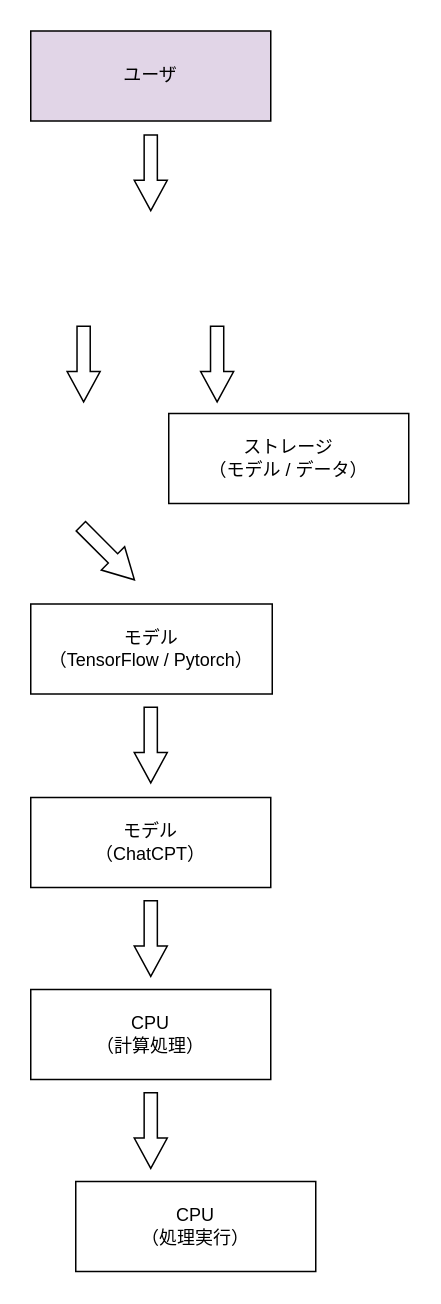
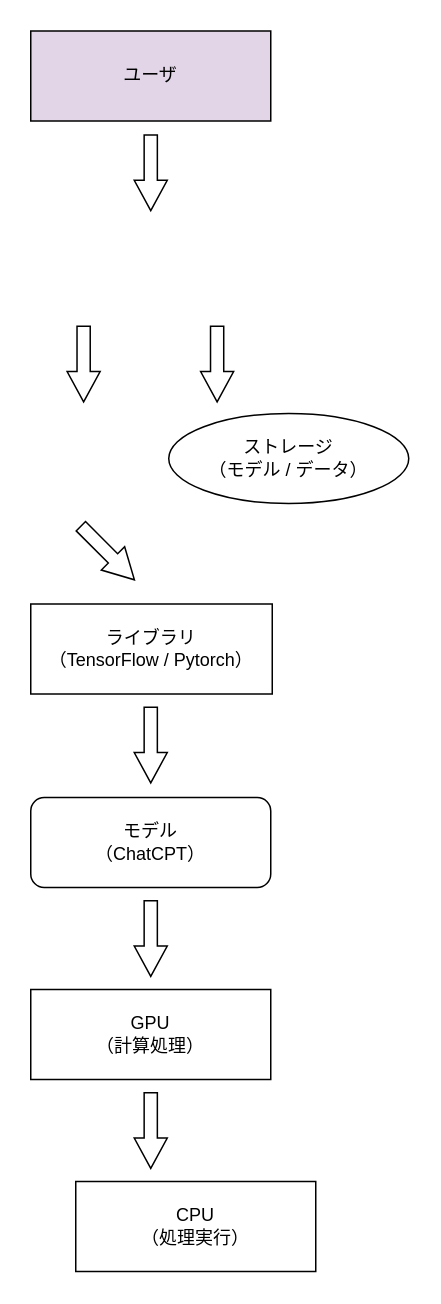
(289, 458) -> (289, 458)
(152, 649) -> (152, 649)
(151, 842) -> (151, 842)
(151, 1034) -> (151, 1034)
